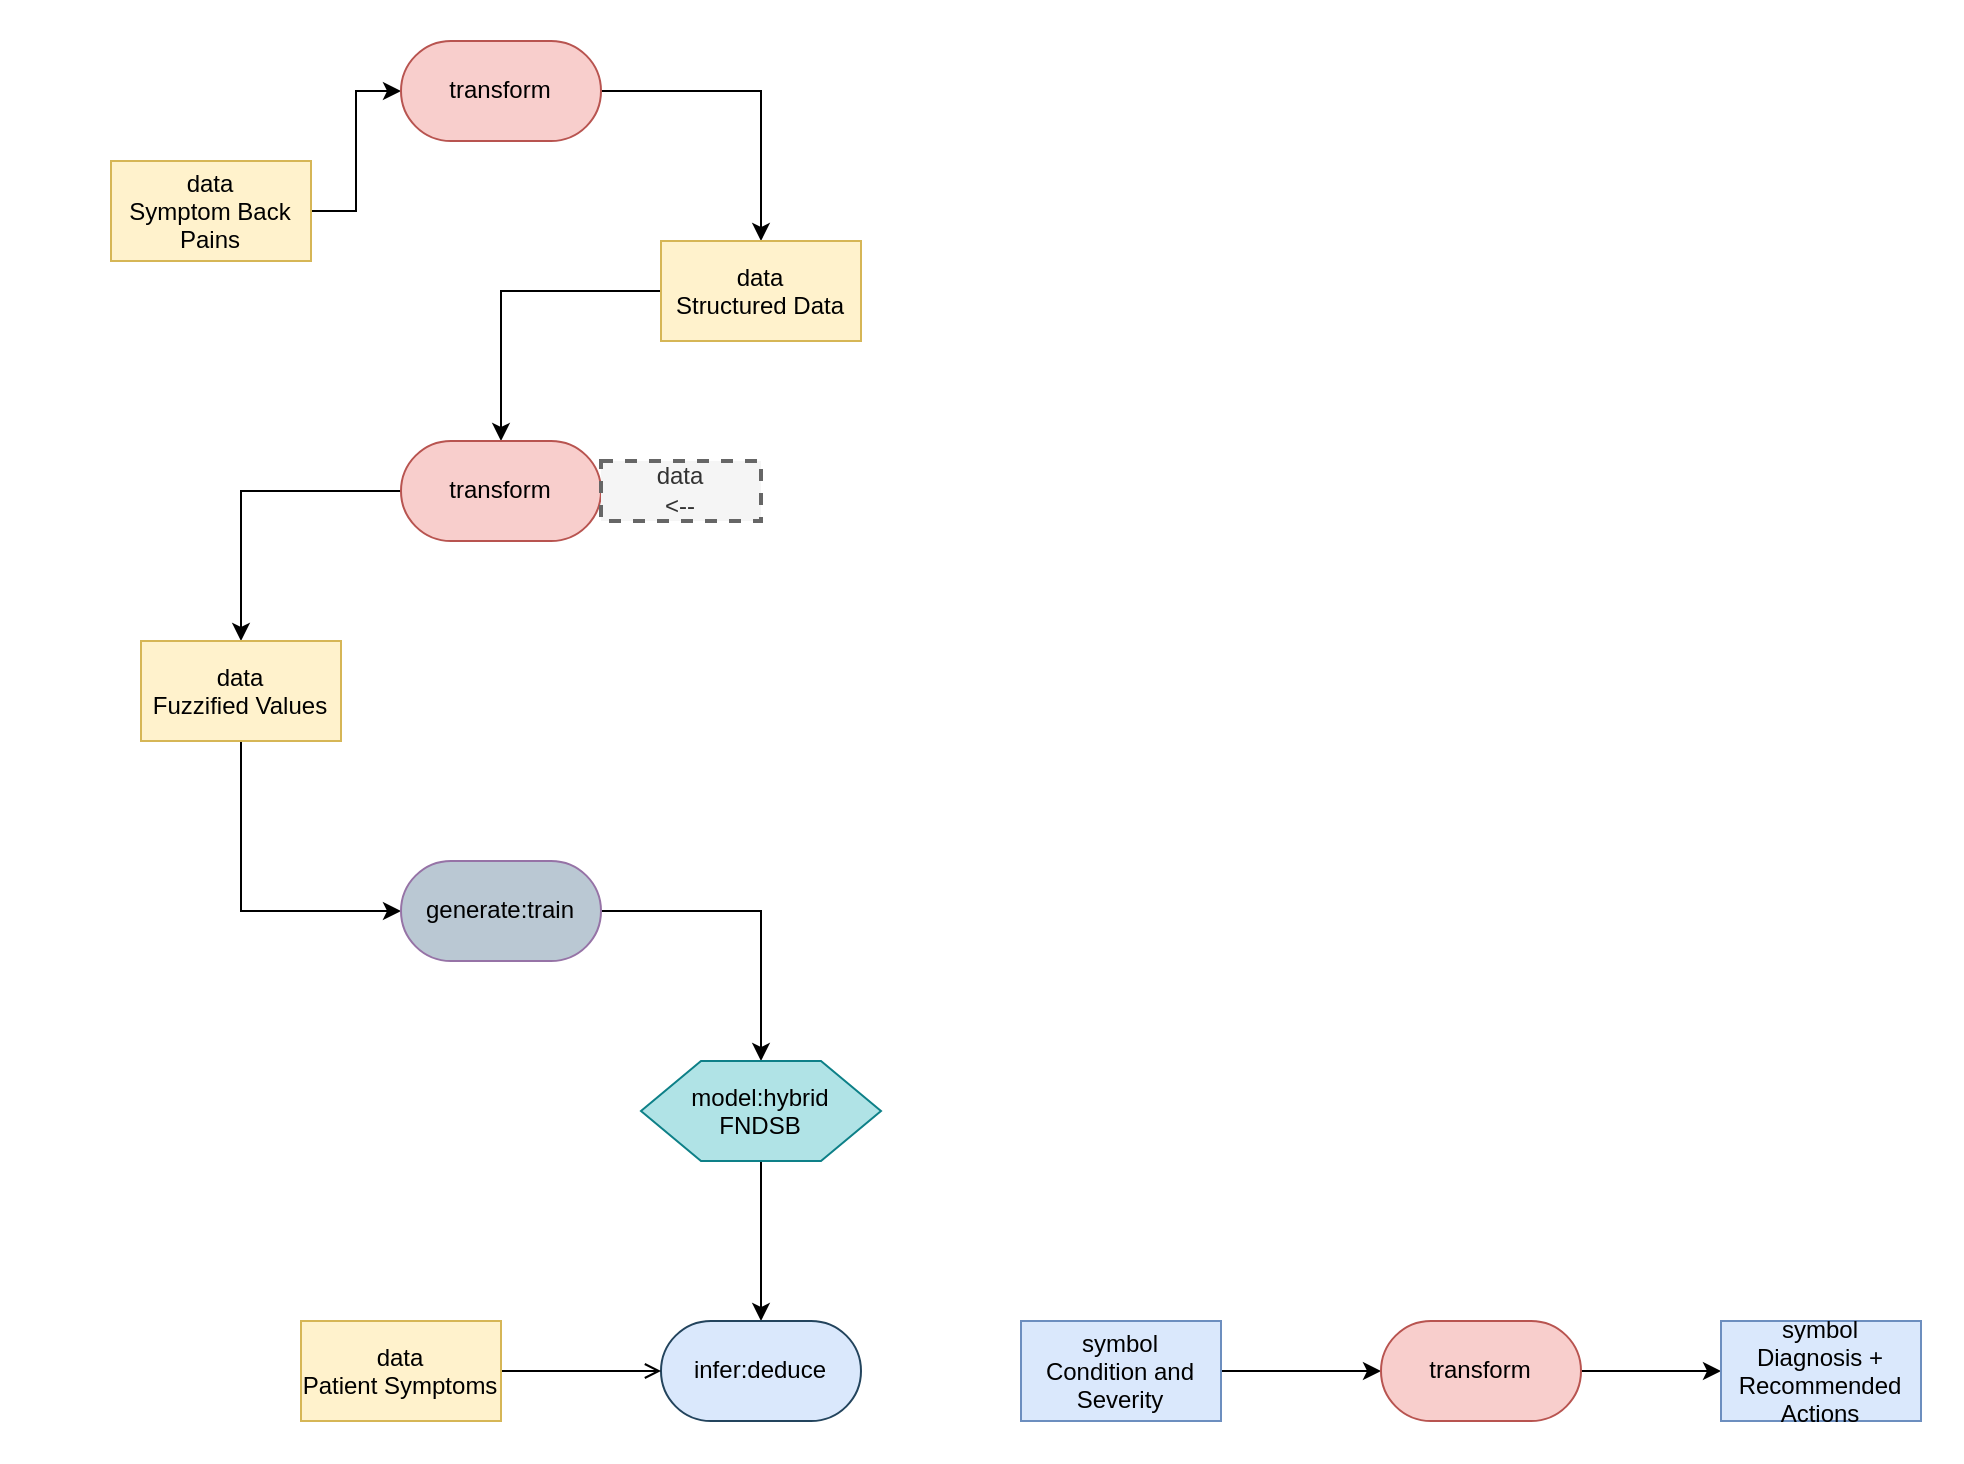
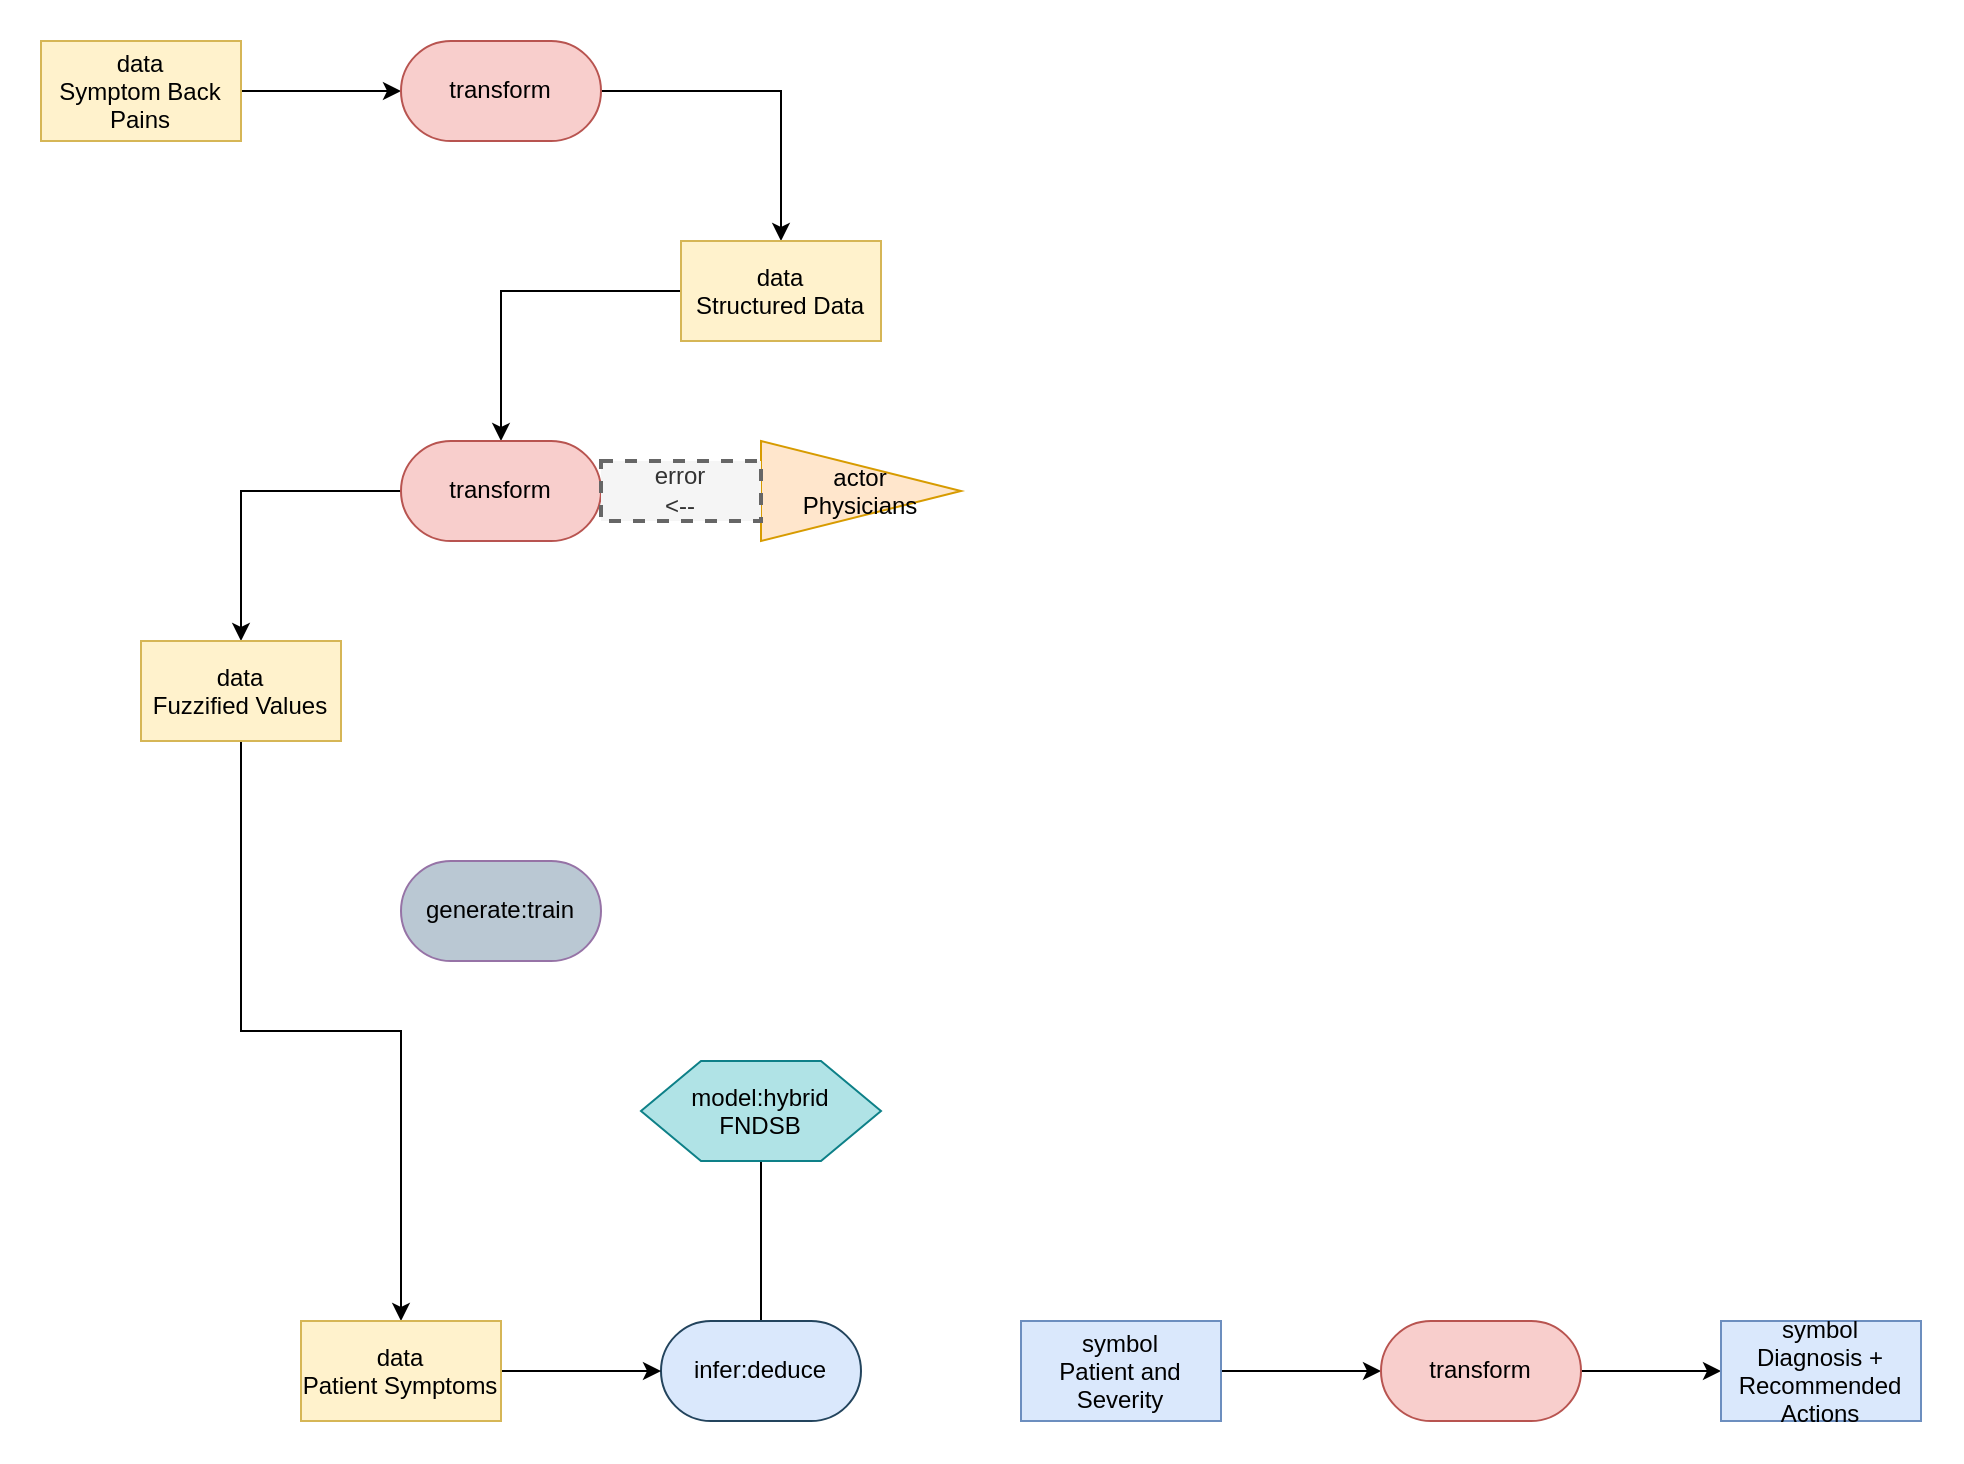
(211, 211) -> (141, 91)
(761, 291) -> (781, 291)
(681, 491) -> (681, 491)
none -> (861, 491)
(313, 911) -> (398, 1031)
(749, 911) -> none
(761, 1306) -> (761, 1311)
(1120, 1344) -> (1120, 1344)
(648, 1371) -> (646, 1371)
